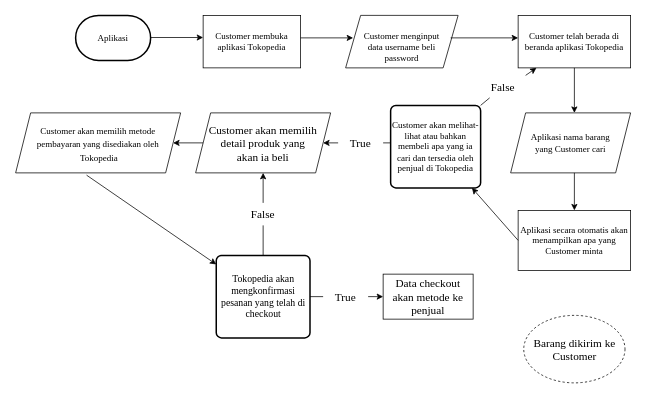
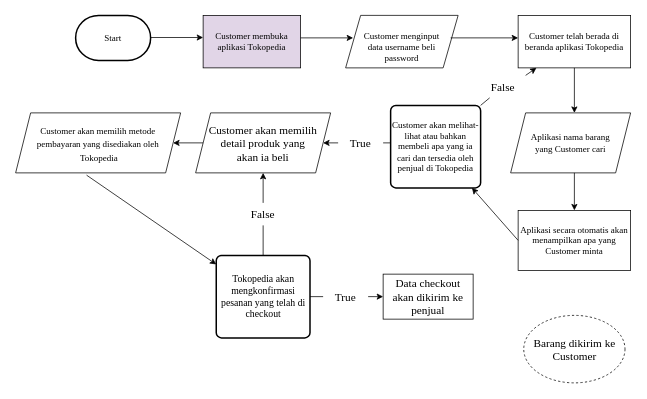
(113, 38) -> (113, 38)
(252, 42) -> (252, 42)
(428, 297) -> (428, 297)
